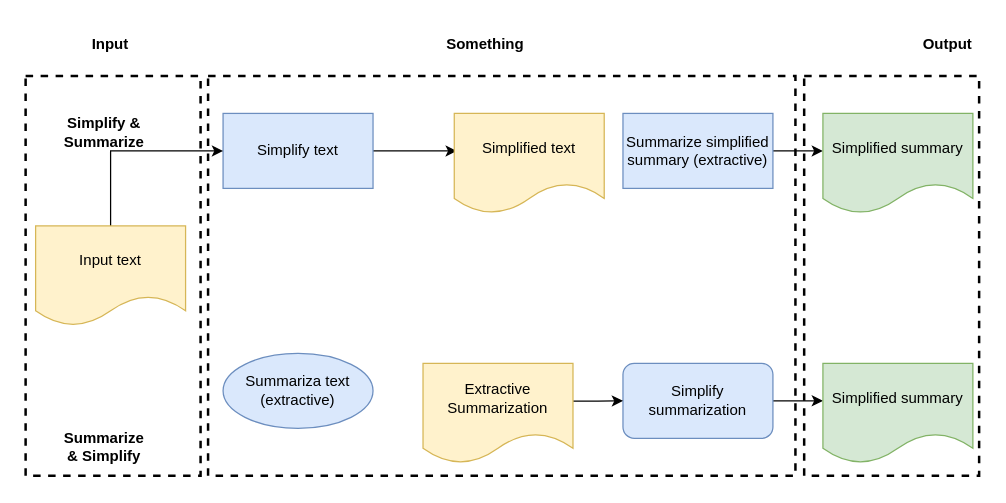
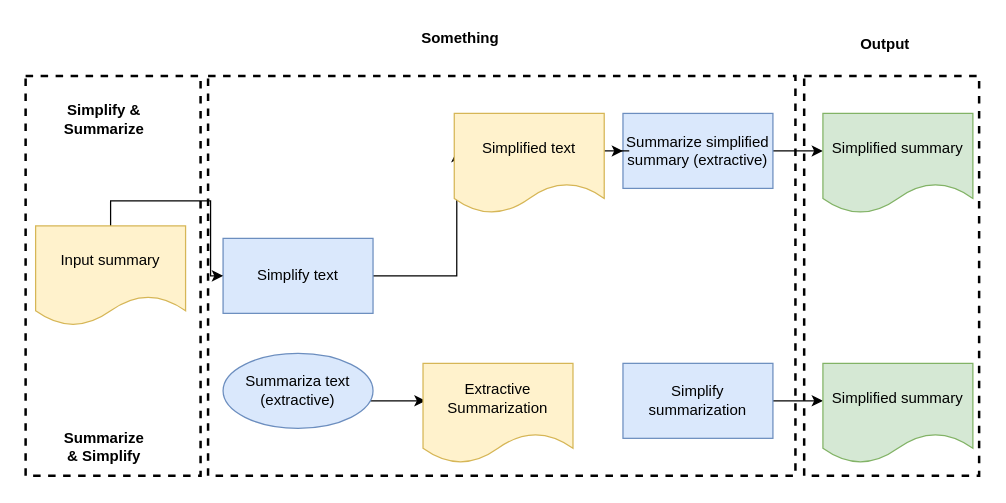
(111, 44) -> none
(486, 44) -> (461, 38)
(948, 44) -> (886, 44)
(104, 132) -> (104, 119)
(298, 151) -> (298, 276)
none -> (629, 151)
(111, 261) -> (111, 261)
none -> (394, 401)
(594, 401) -> none
(698, 401) -> (698, 401)
